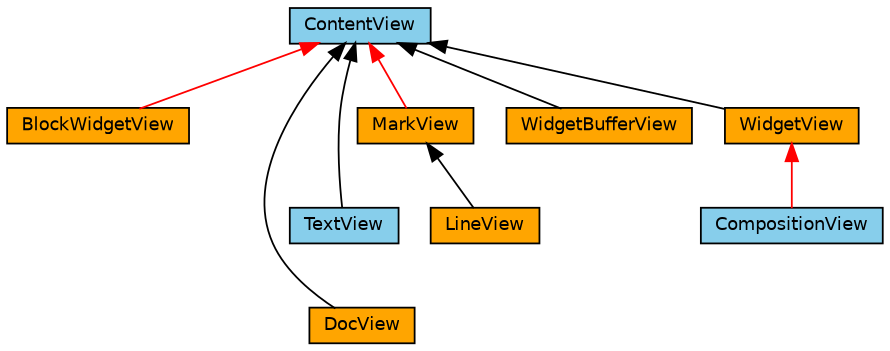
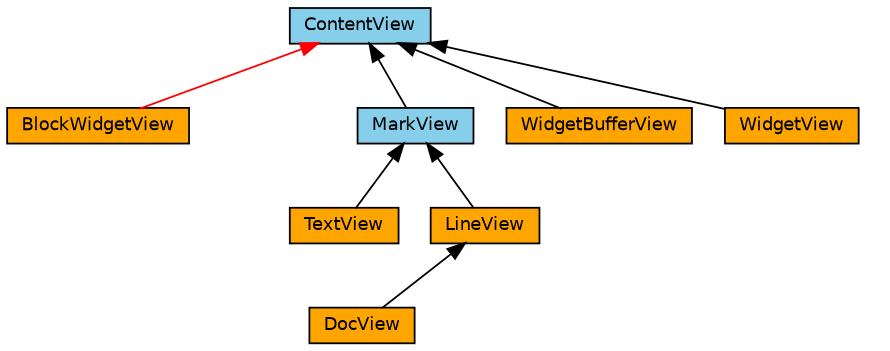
(392, 84) -> (392, 84)
(416, 126) -> (416, 126)
(339, 134) -> (374, 183)
(266, 187) -> (417, 281)
(344, 226) -> (344, 226)
(792, 226) -> none
